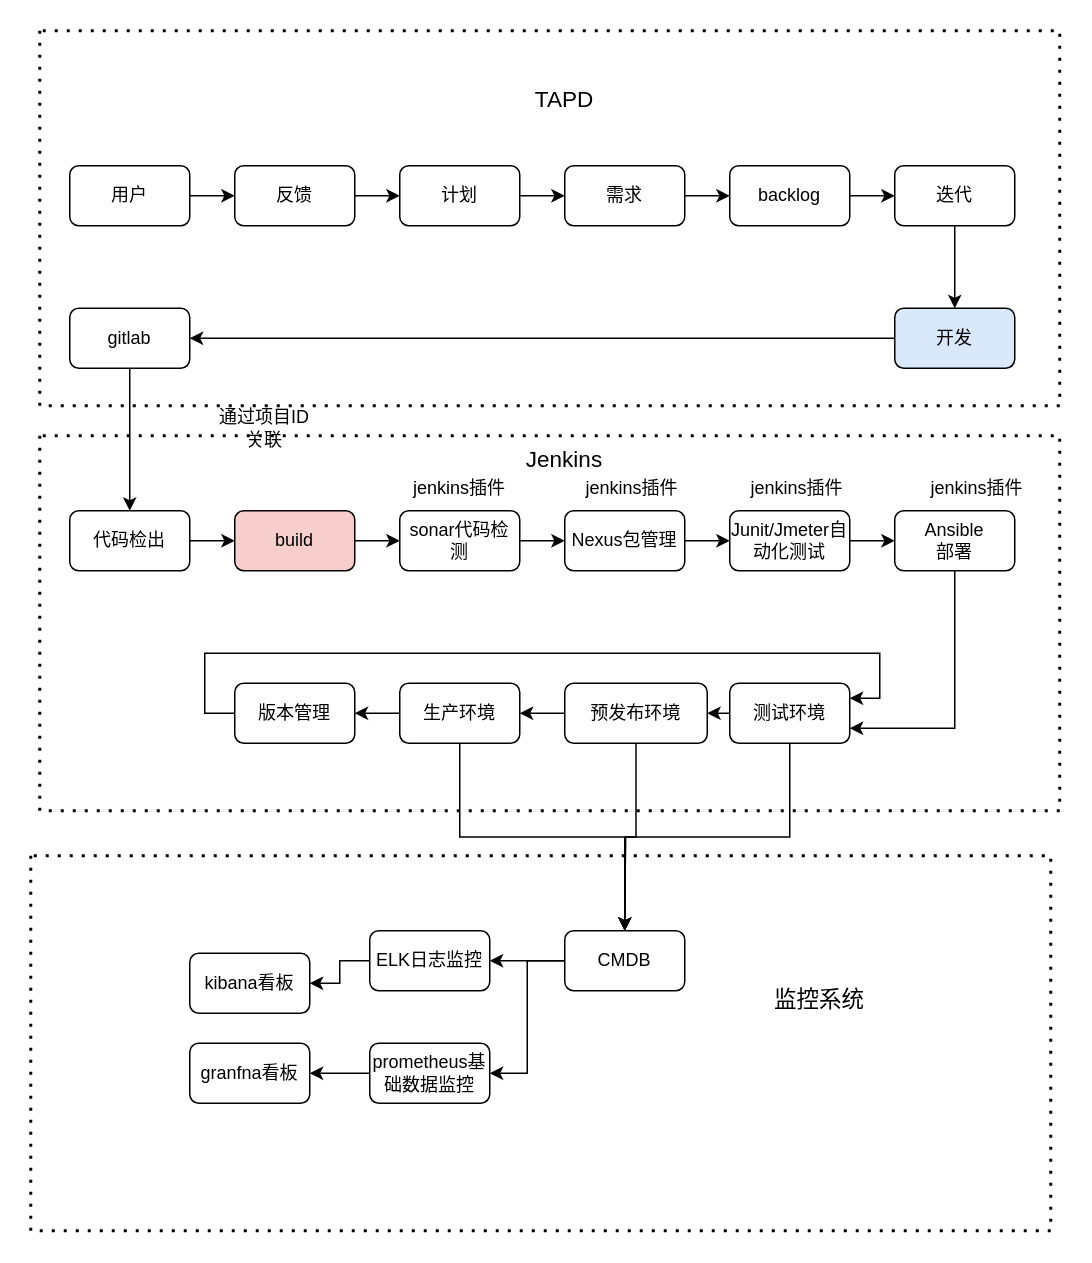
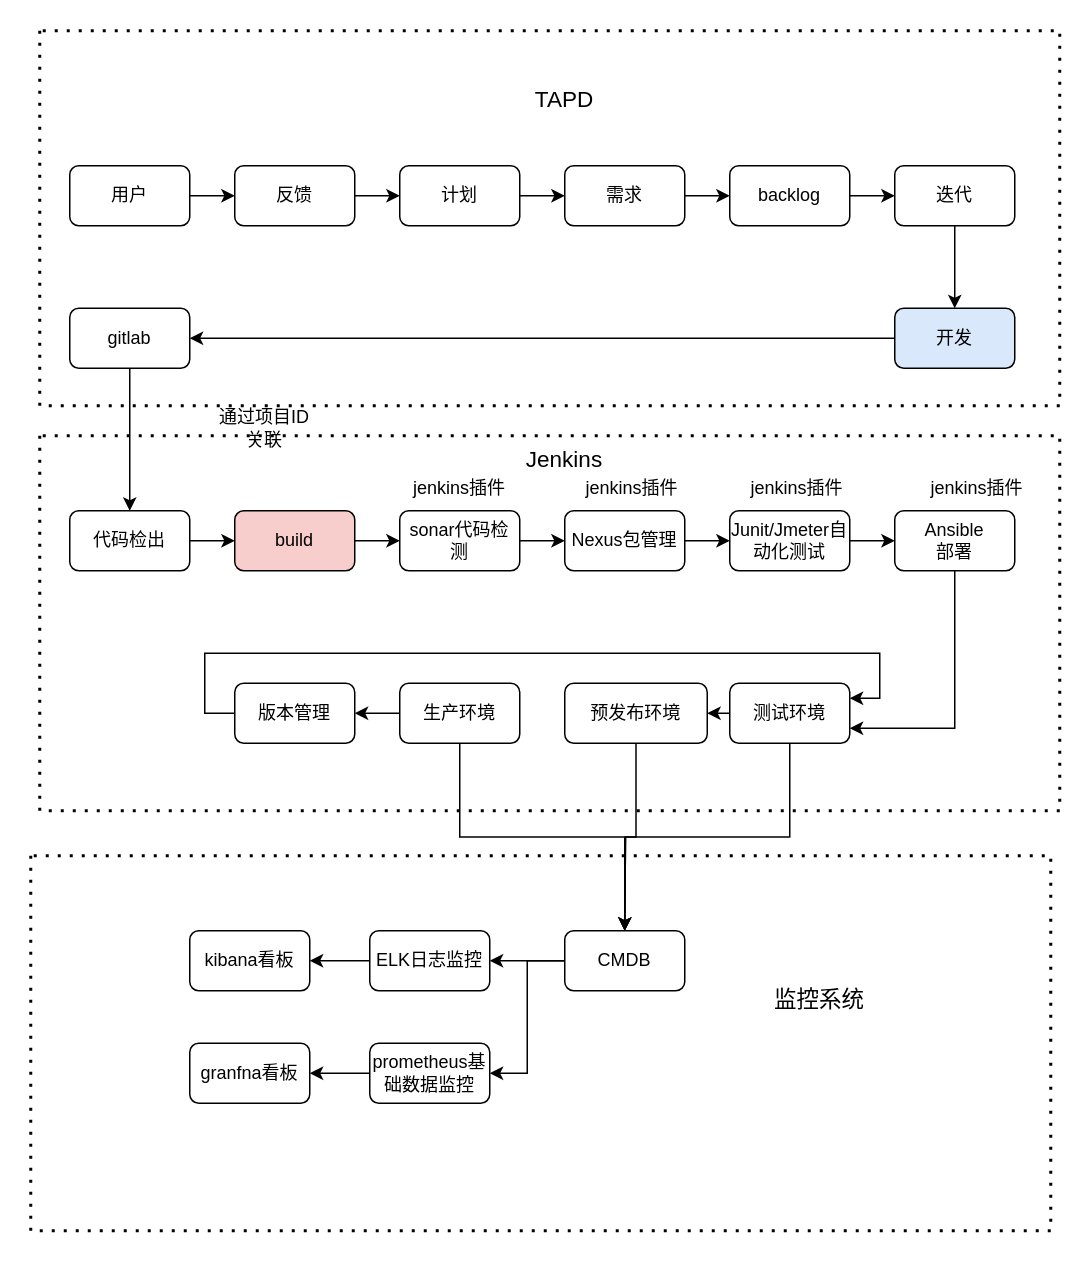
(548, 713) -> none
(250, 983) -> (250, 961)
